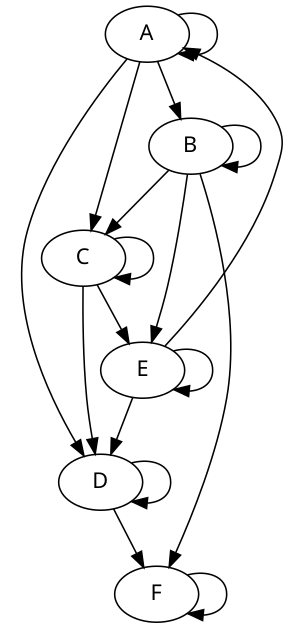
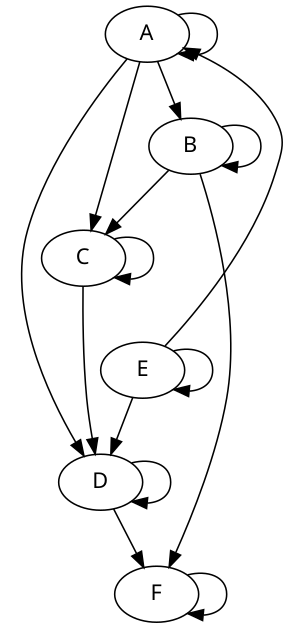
(175, 251) -> none
(109, 307) -> none
